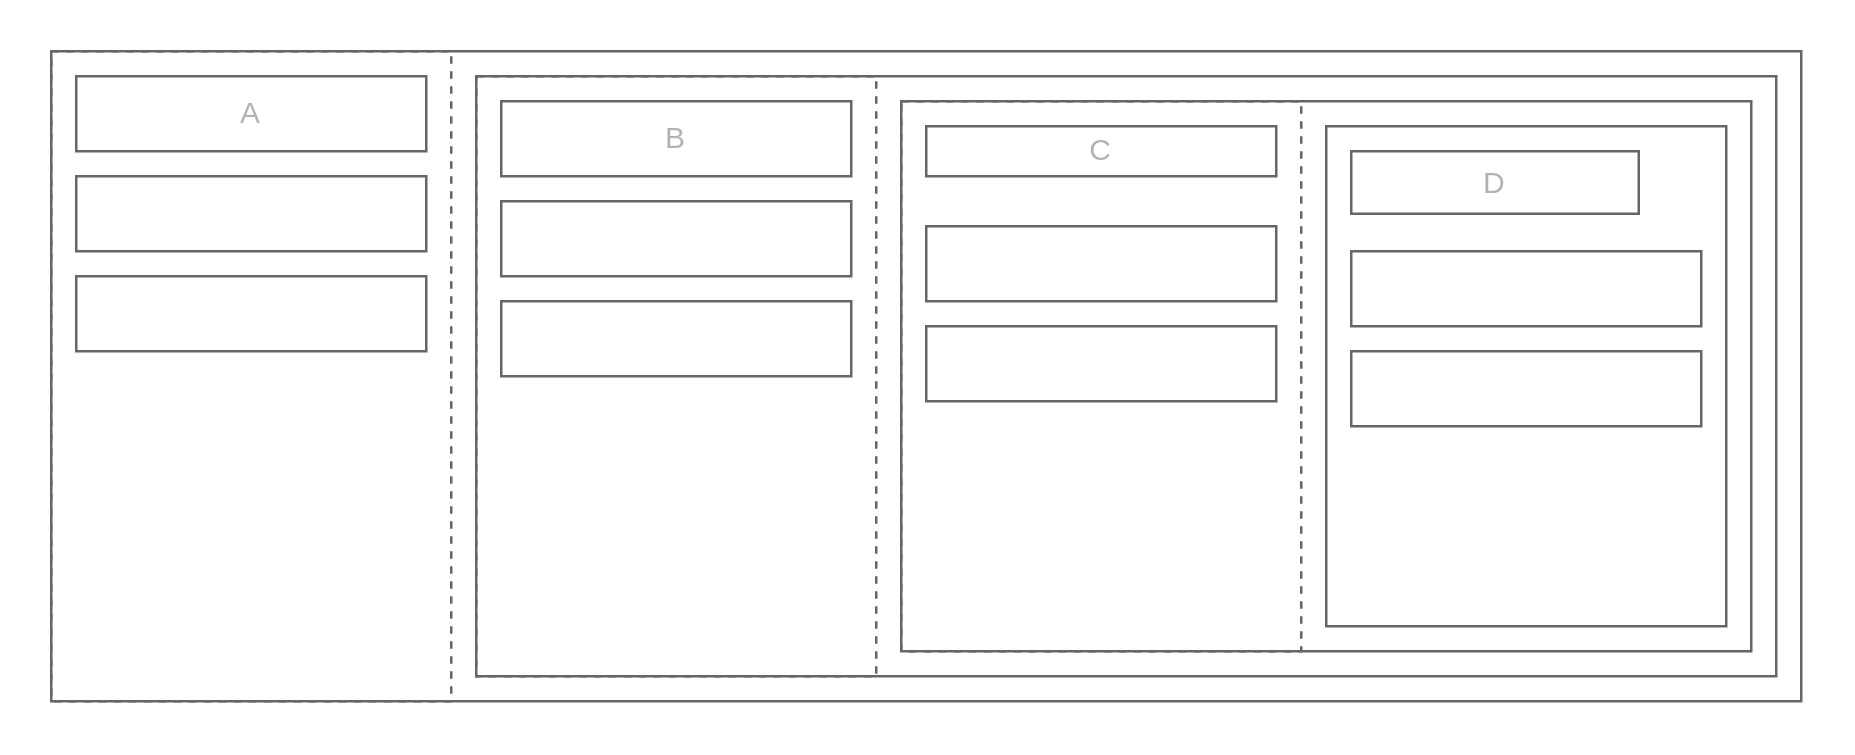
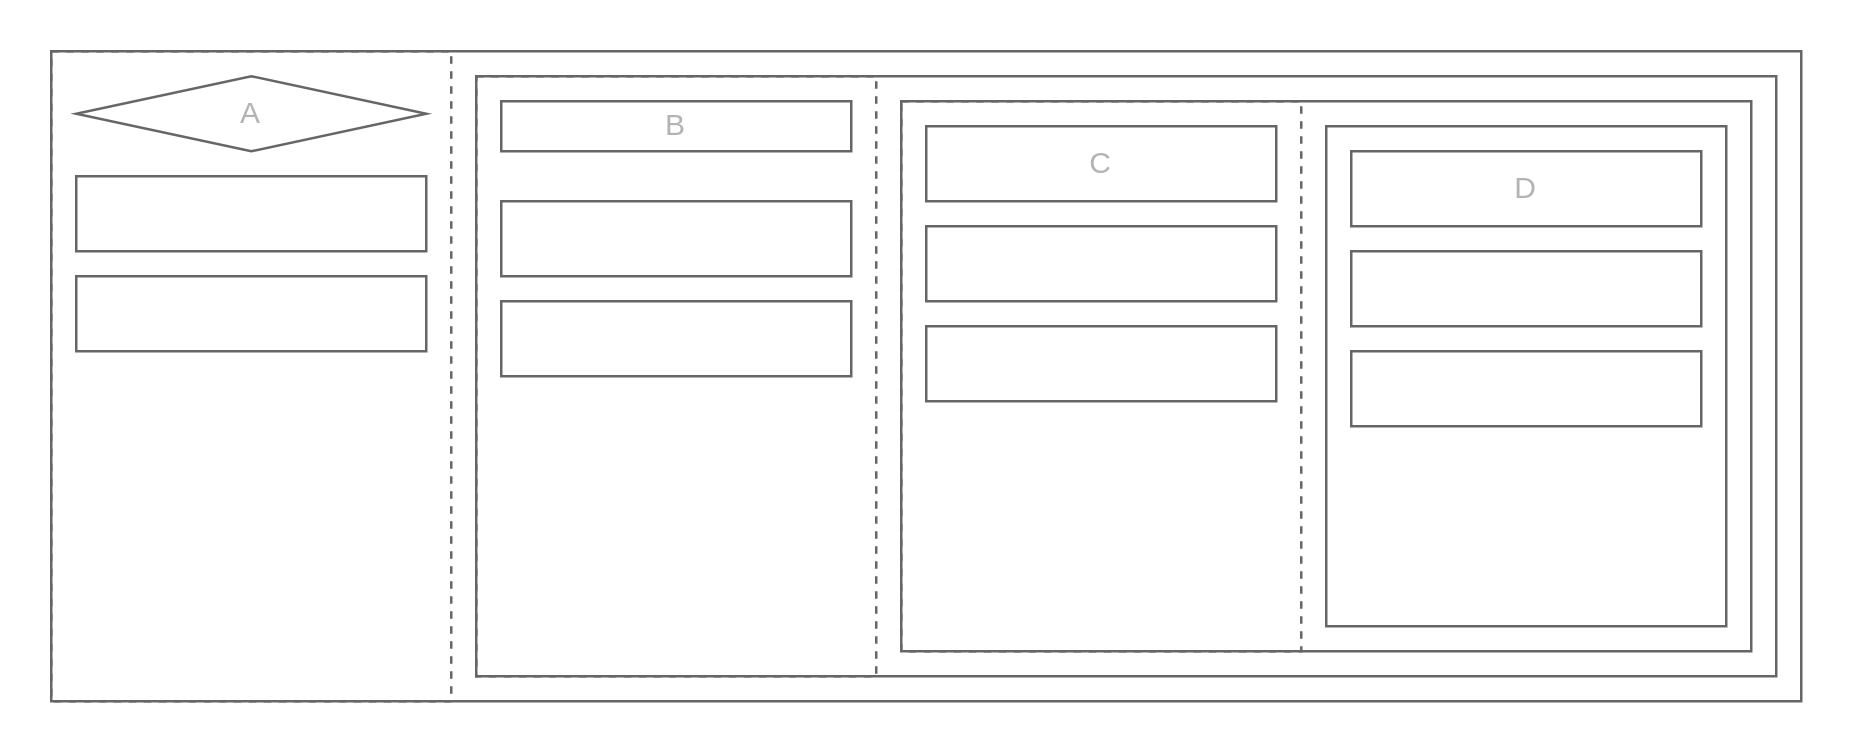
(251, 114) -> (251, 114)
(676, 139) -> (676, 126)
(1101, 151) -> (1101, 164)
(1495, 183) -> (1526, 189)
